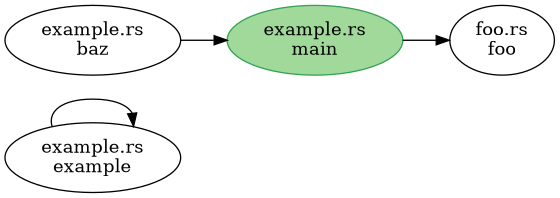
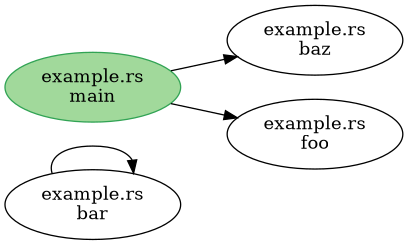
(197, 40) -> (198, 65)
(502, 40) -> (315, 134)
(93, 158) -> (93, 205)
